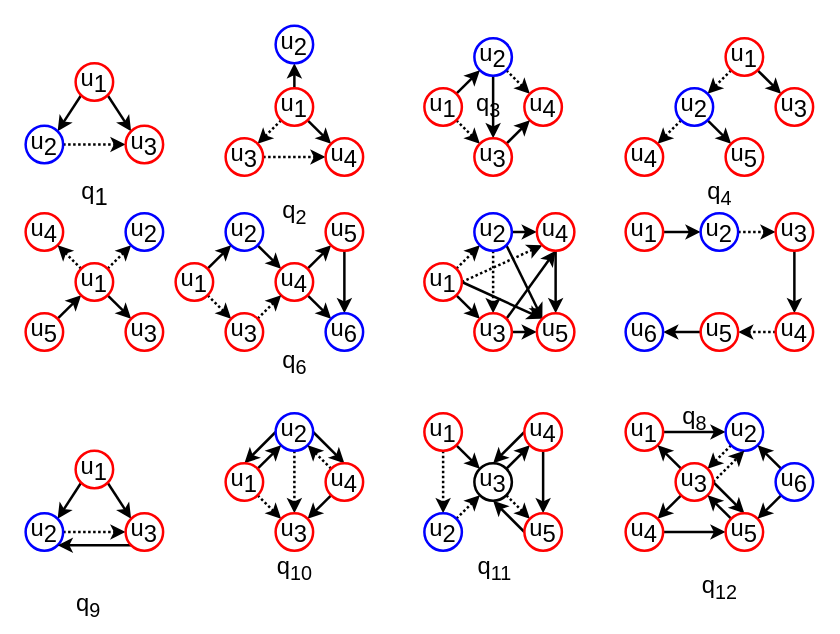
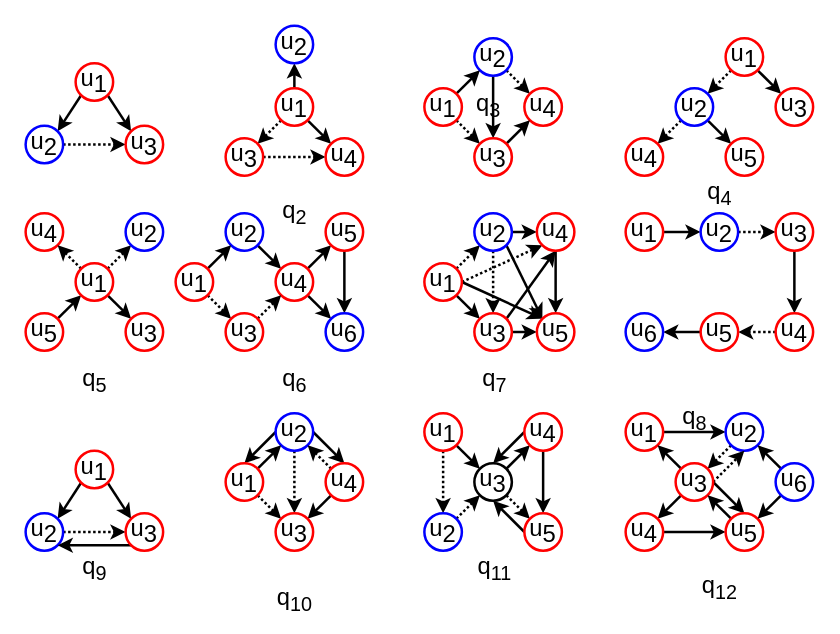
(94, 194) -> none
(294, 363) -> (294, 382)
none -> (94, 382)
none -> (494, 382)
(294, 569) -> (294, 601)
(88, 607) -> (94, 569)
